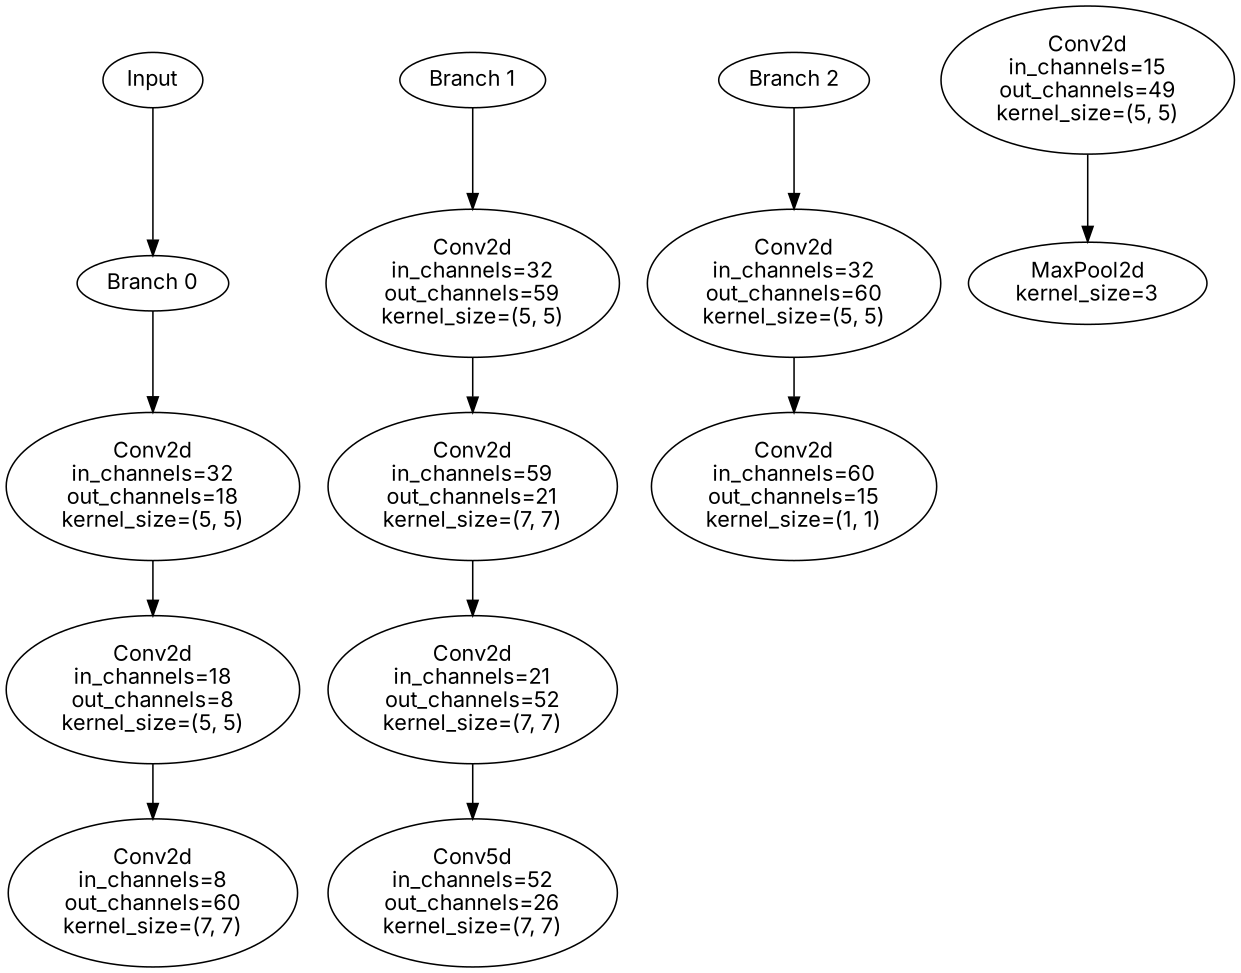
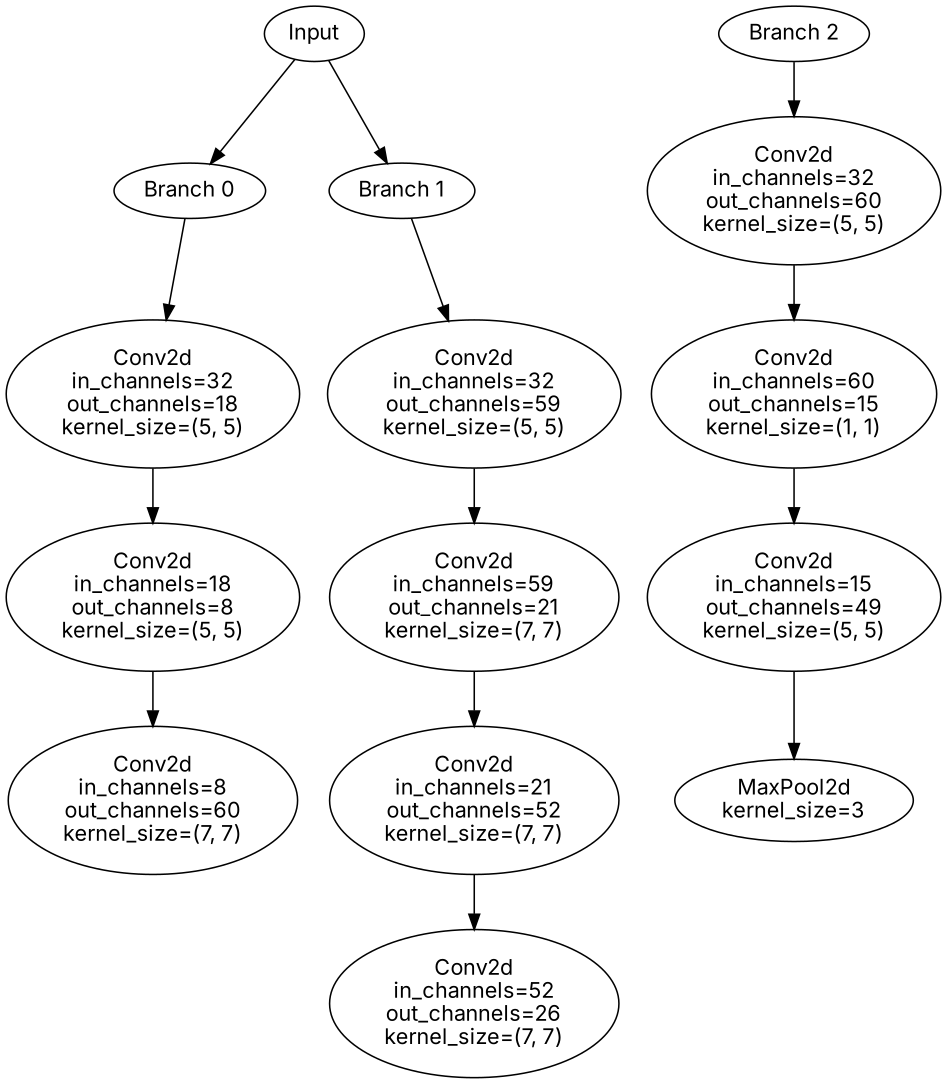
none -> (354, 105)
none -> (794, 488)
(473, 893) -> (474, 1004)
